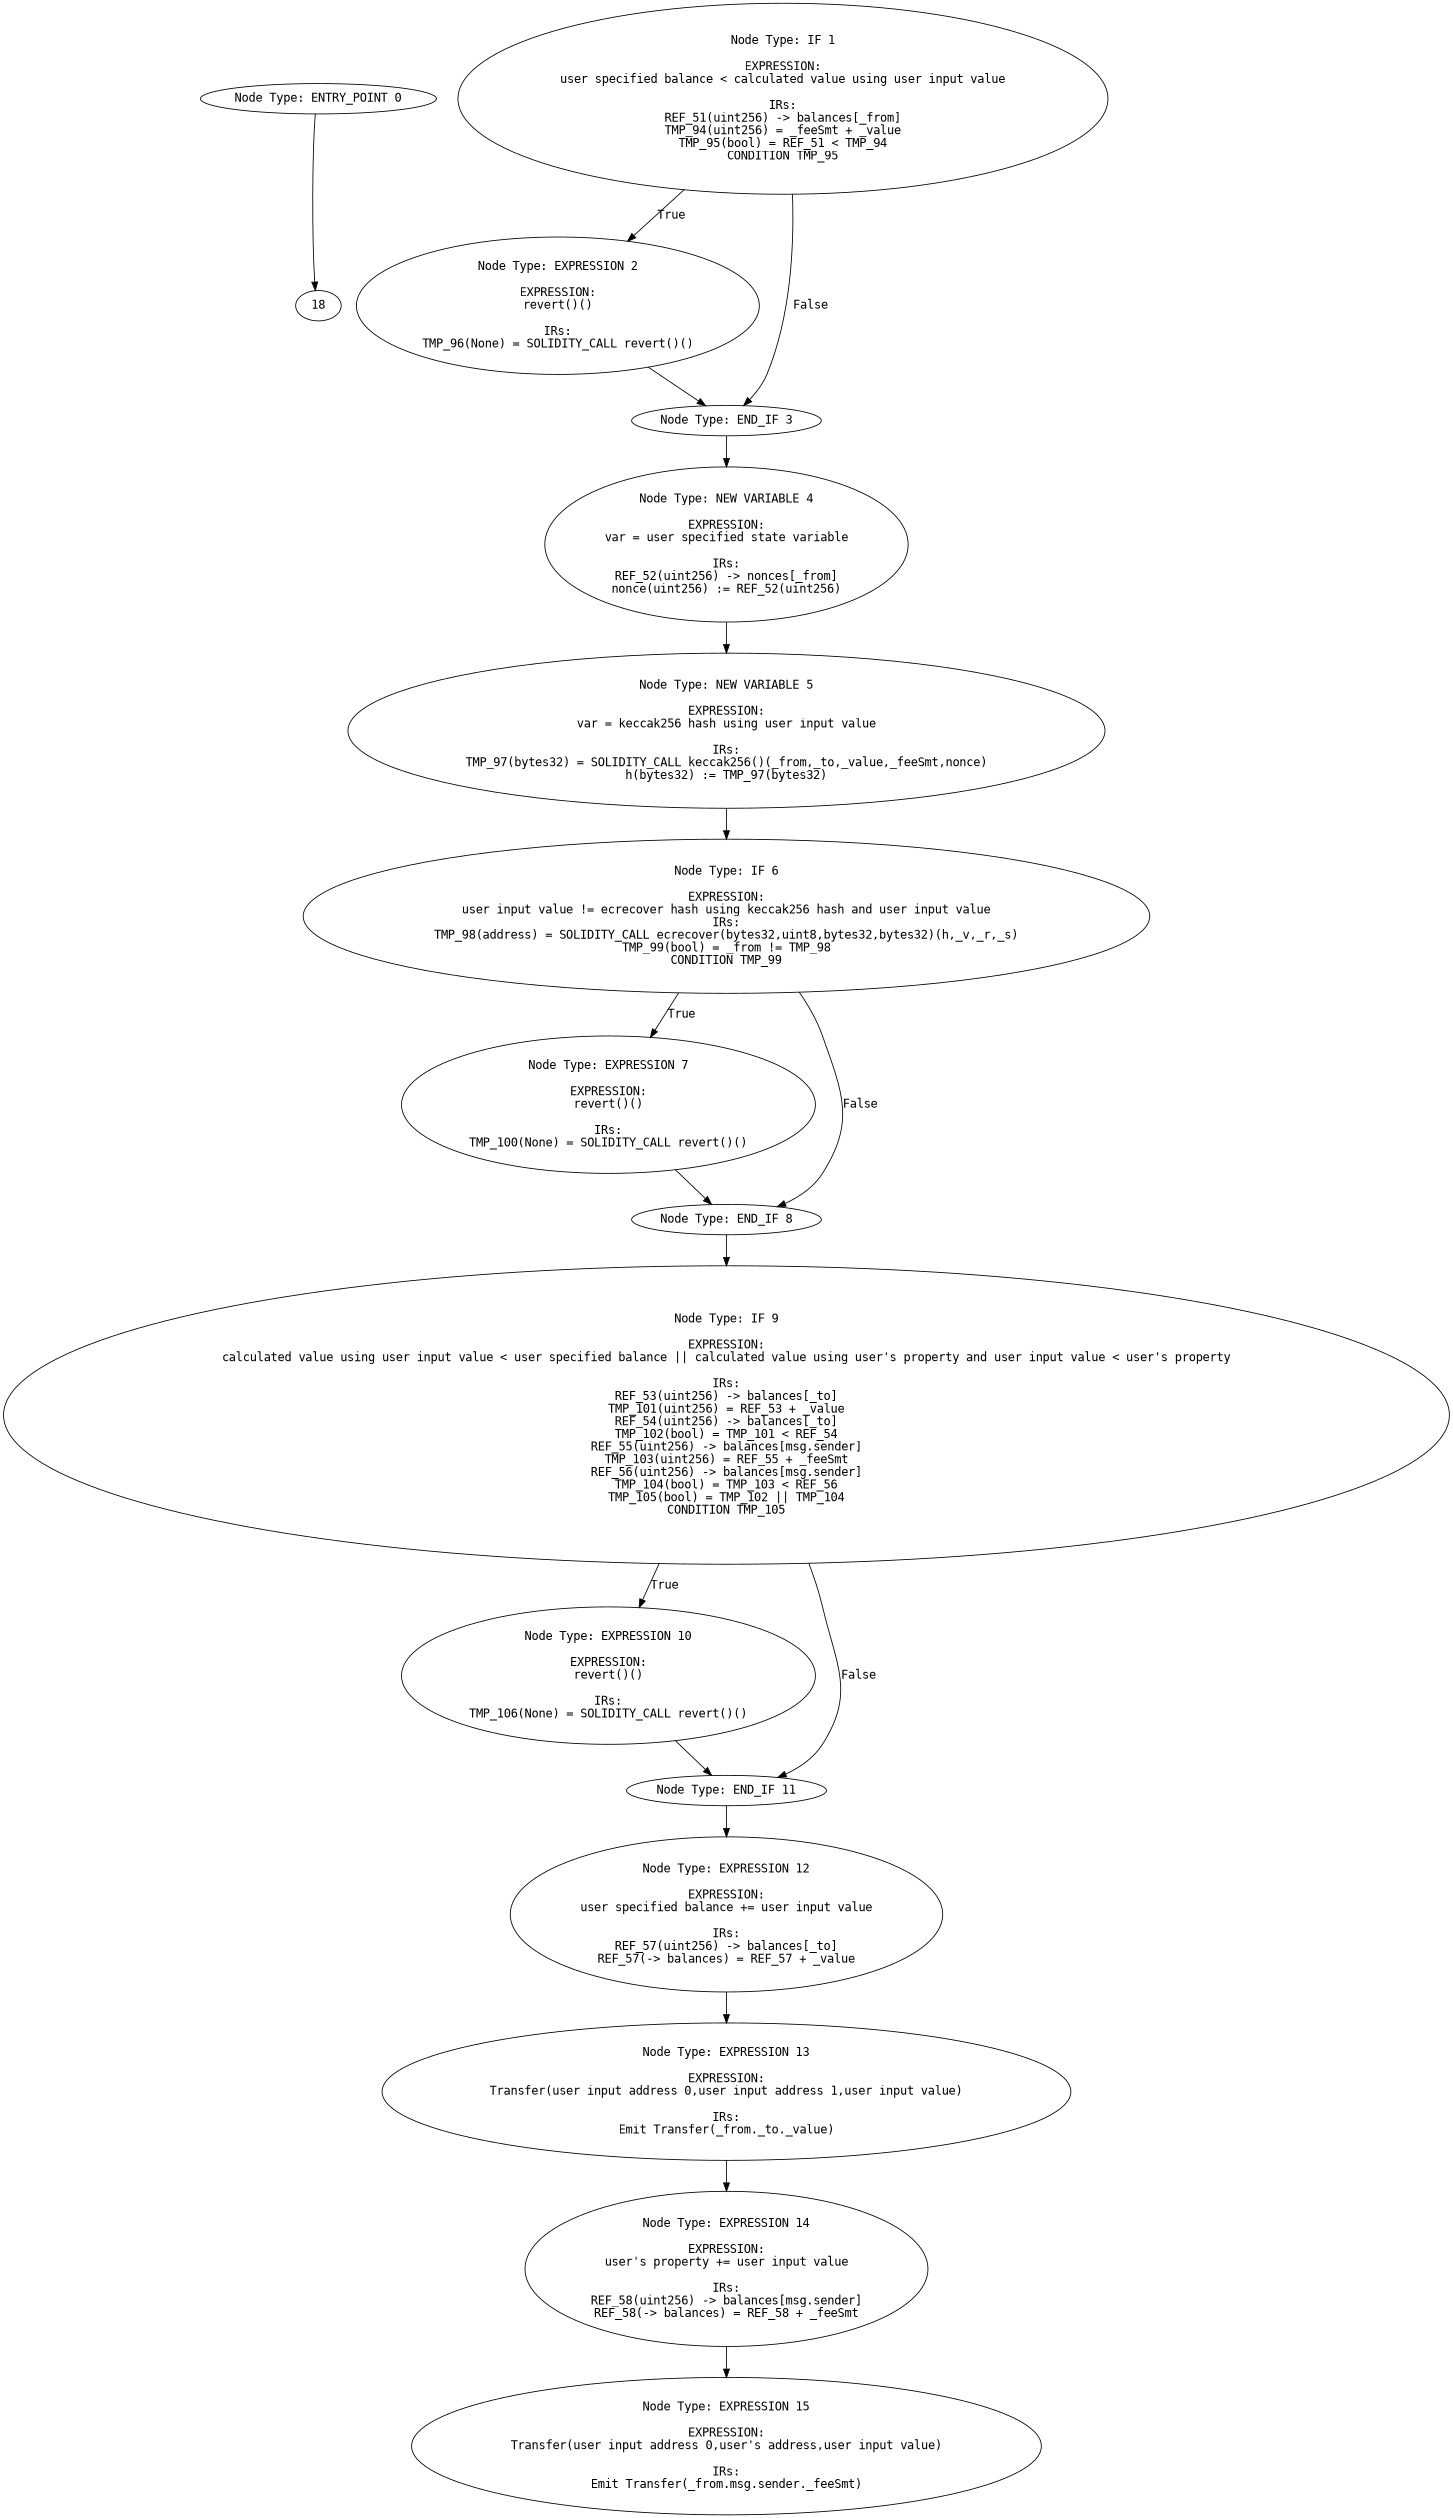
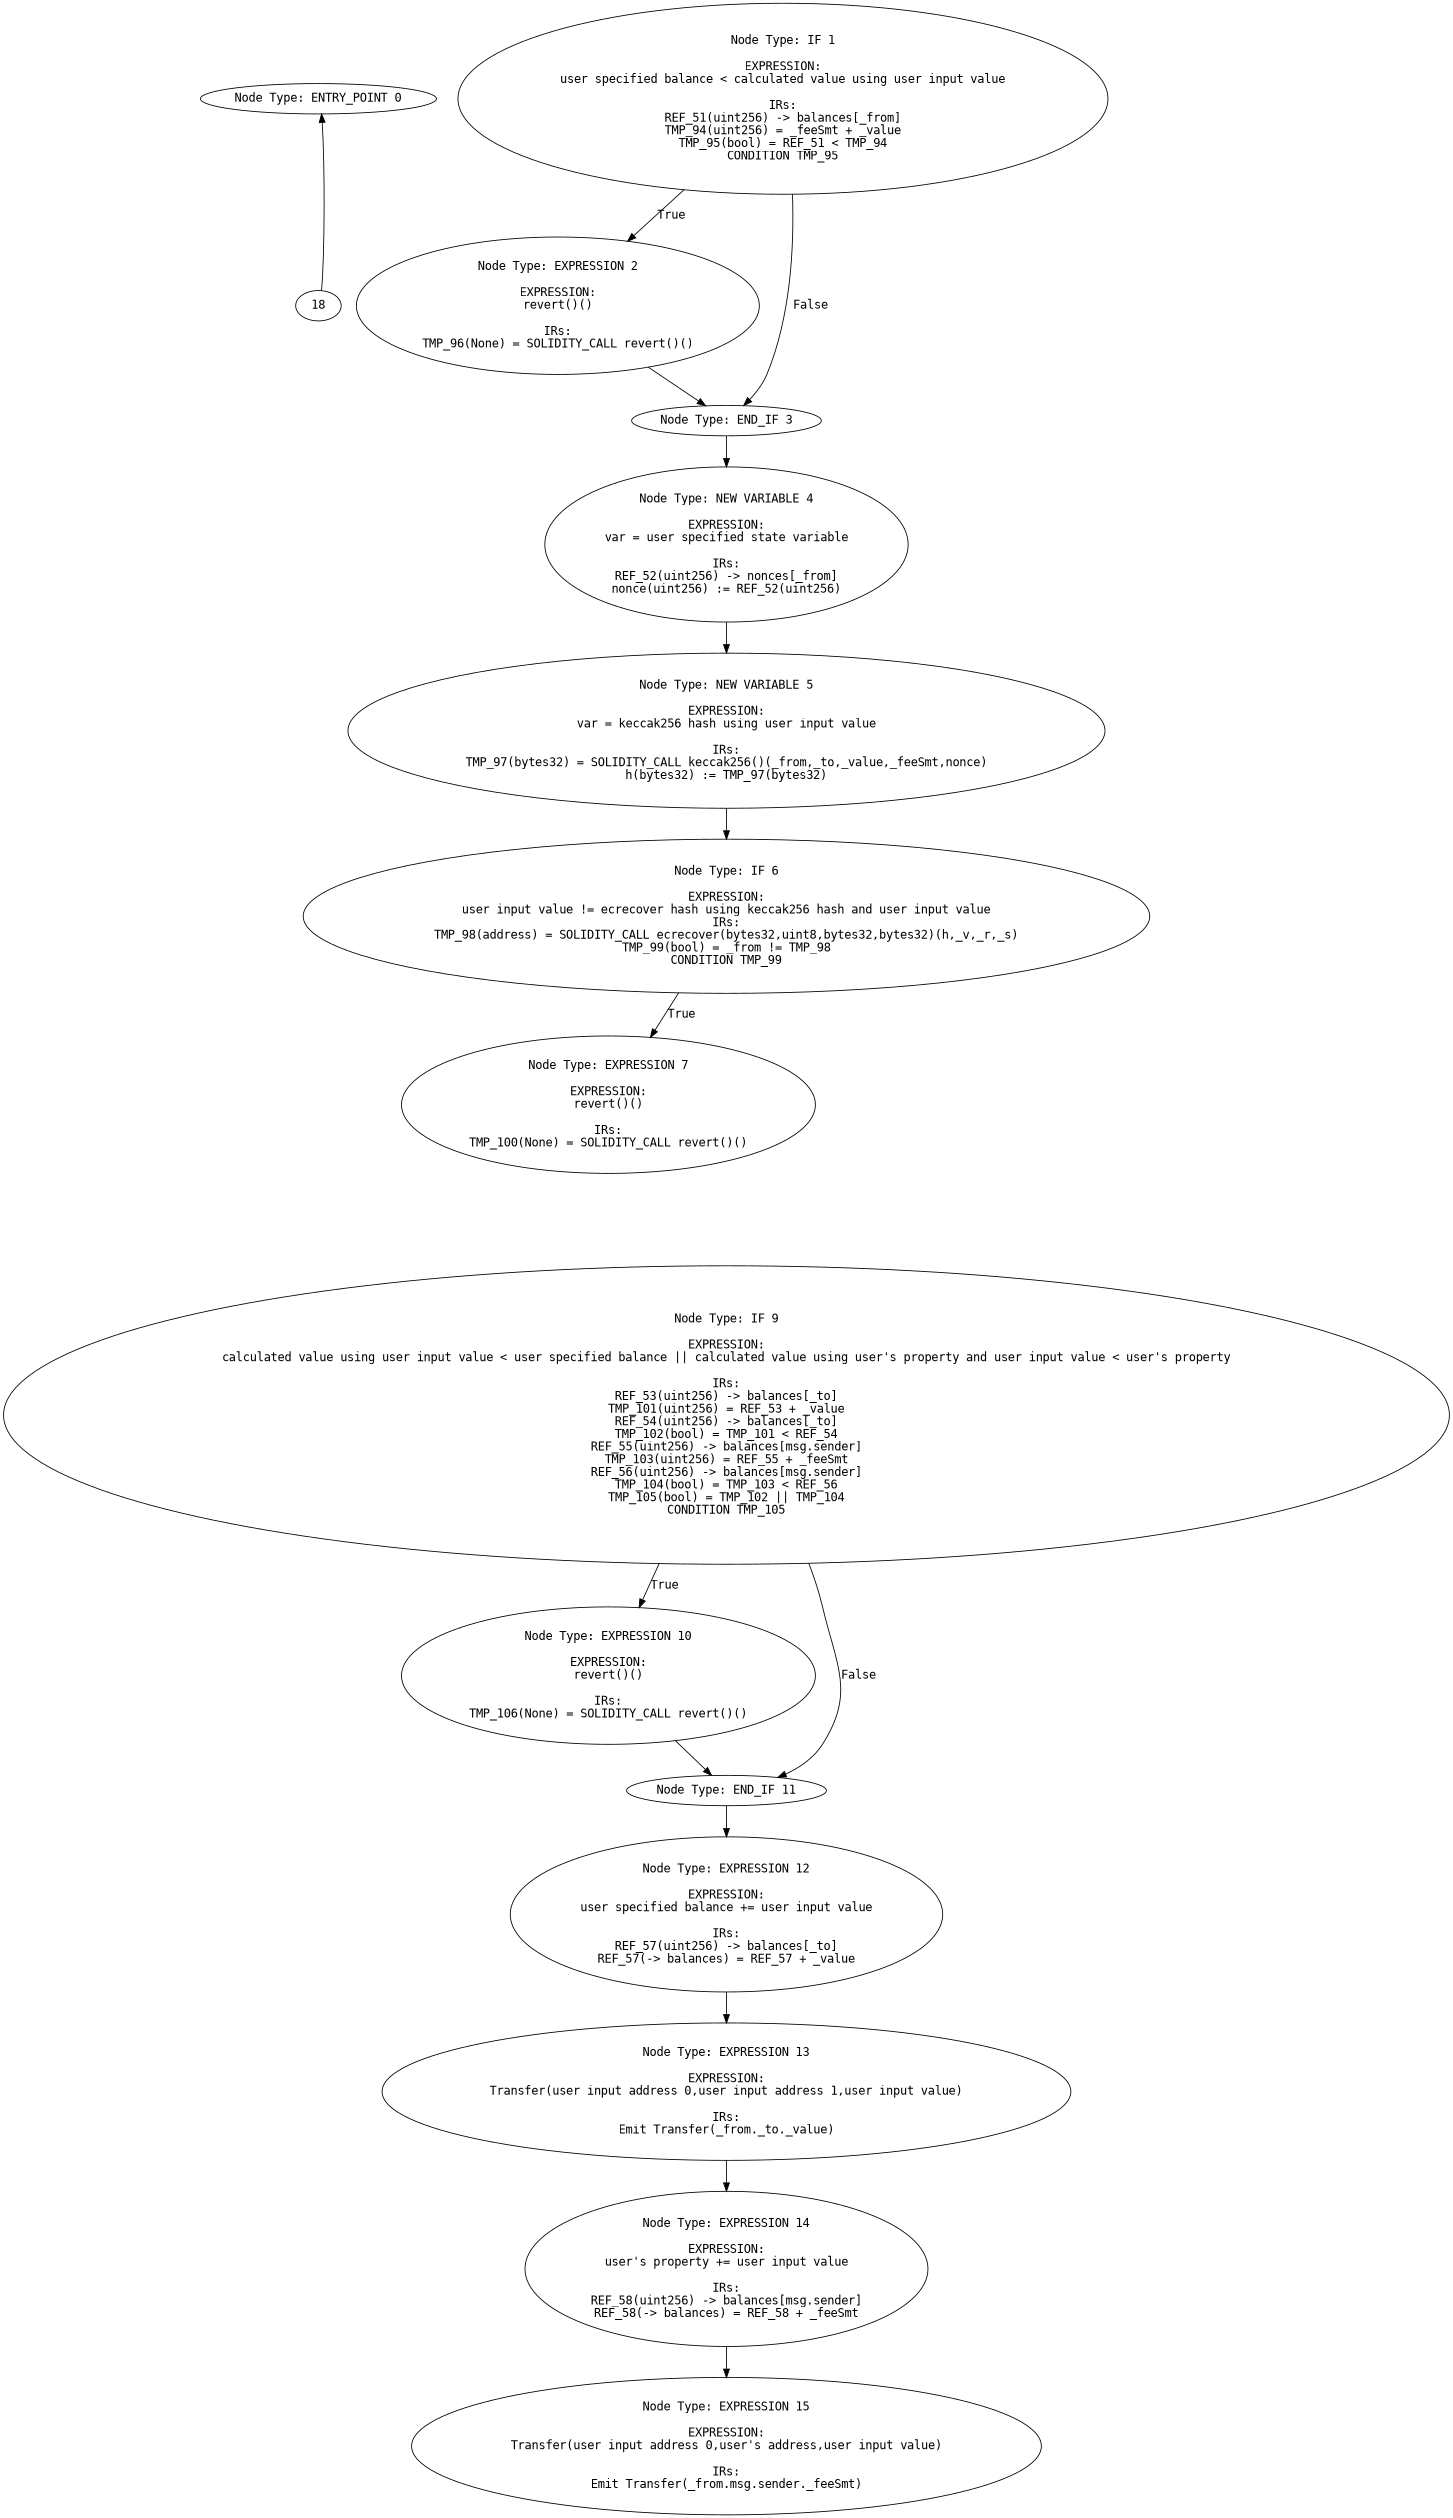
(313, 198) -> (324, 207)
(726, 1220) -> none
